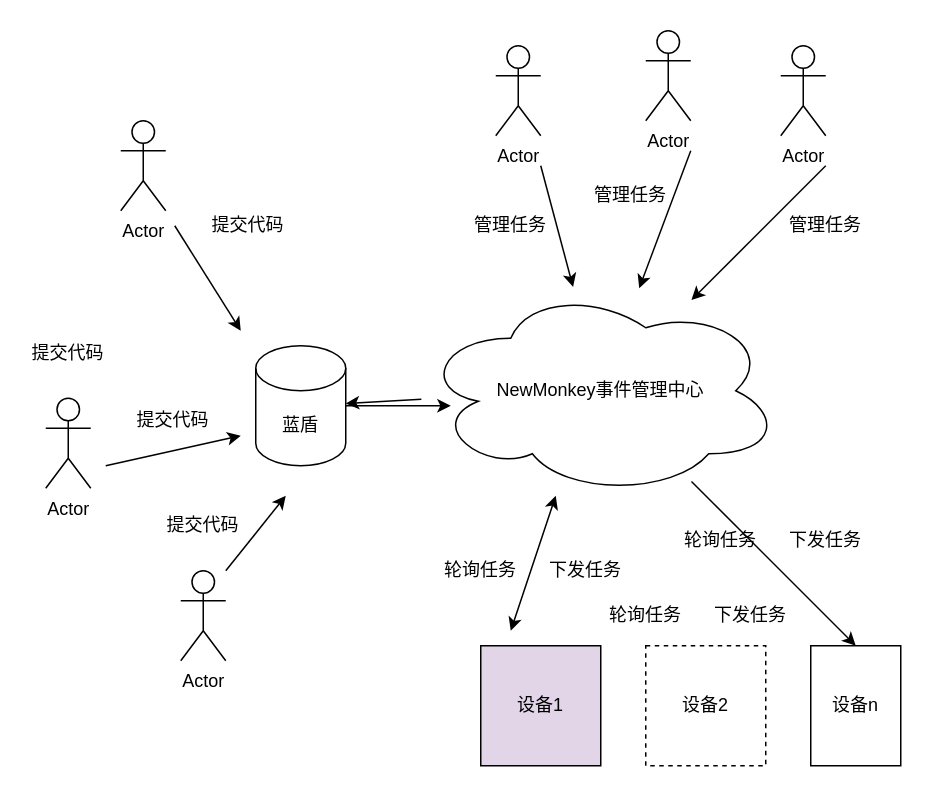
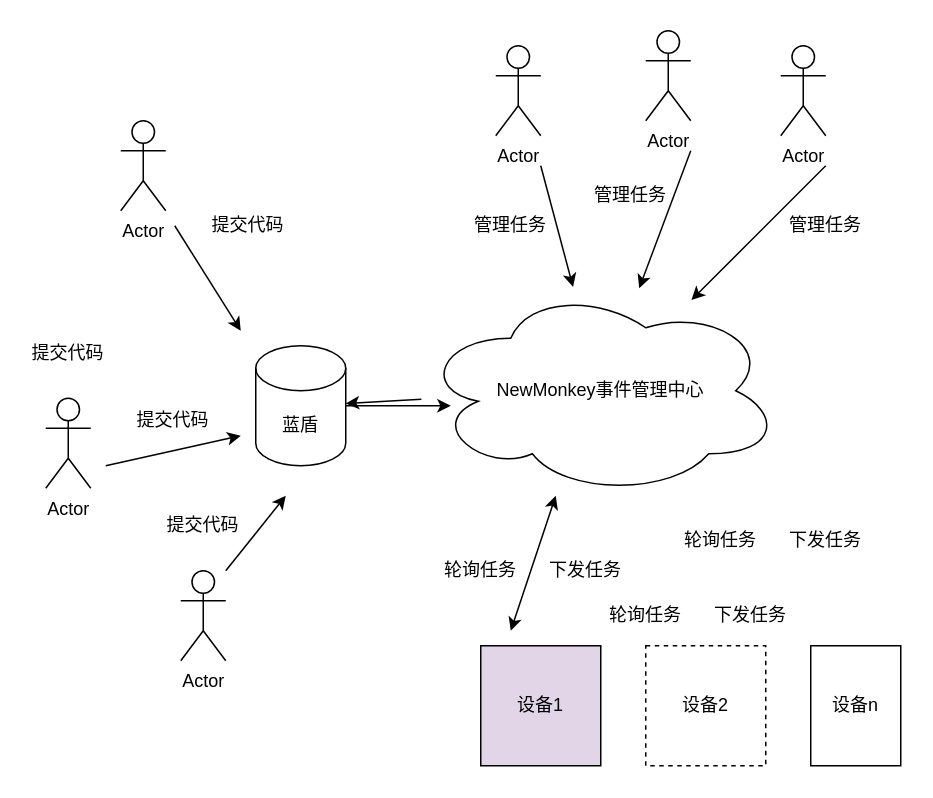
(770, 560) -> none
